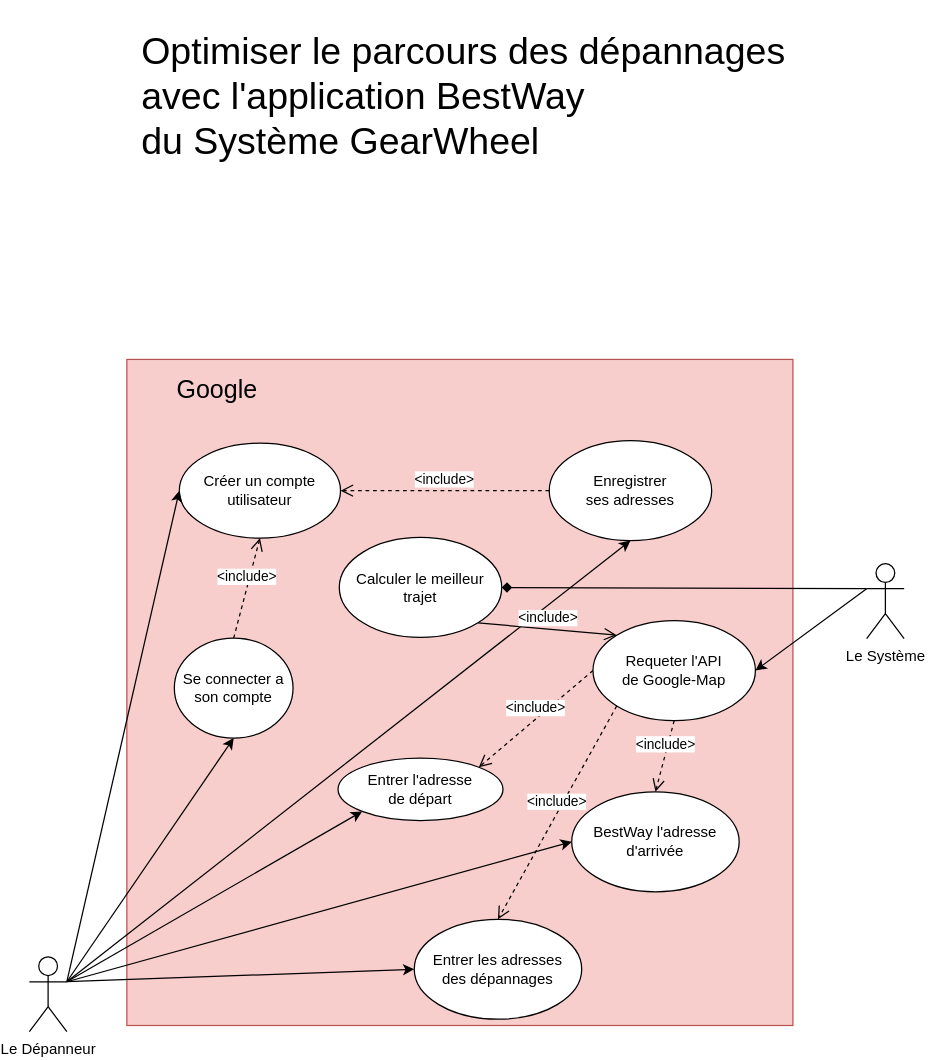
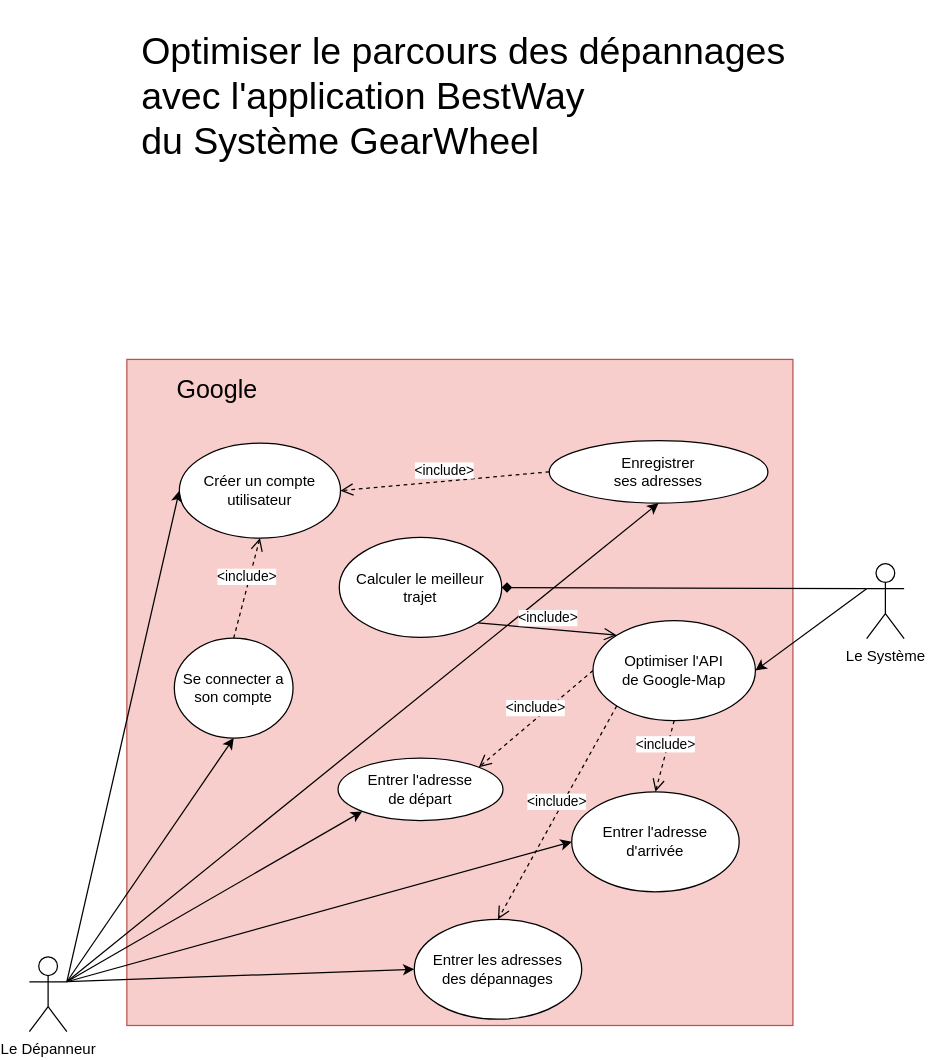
(631, 491) -> (659, 472)
(674, 671) -> (674, 671)
(656, 842) -> (656, 842)
